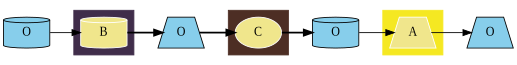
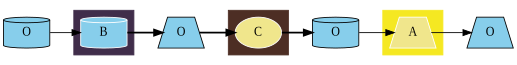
(104, 33) -> (104, 33)
